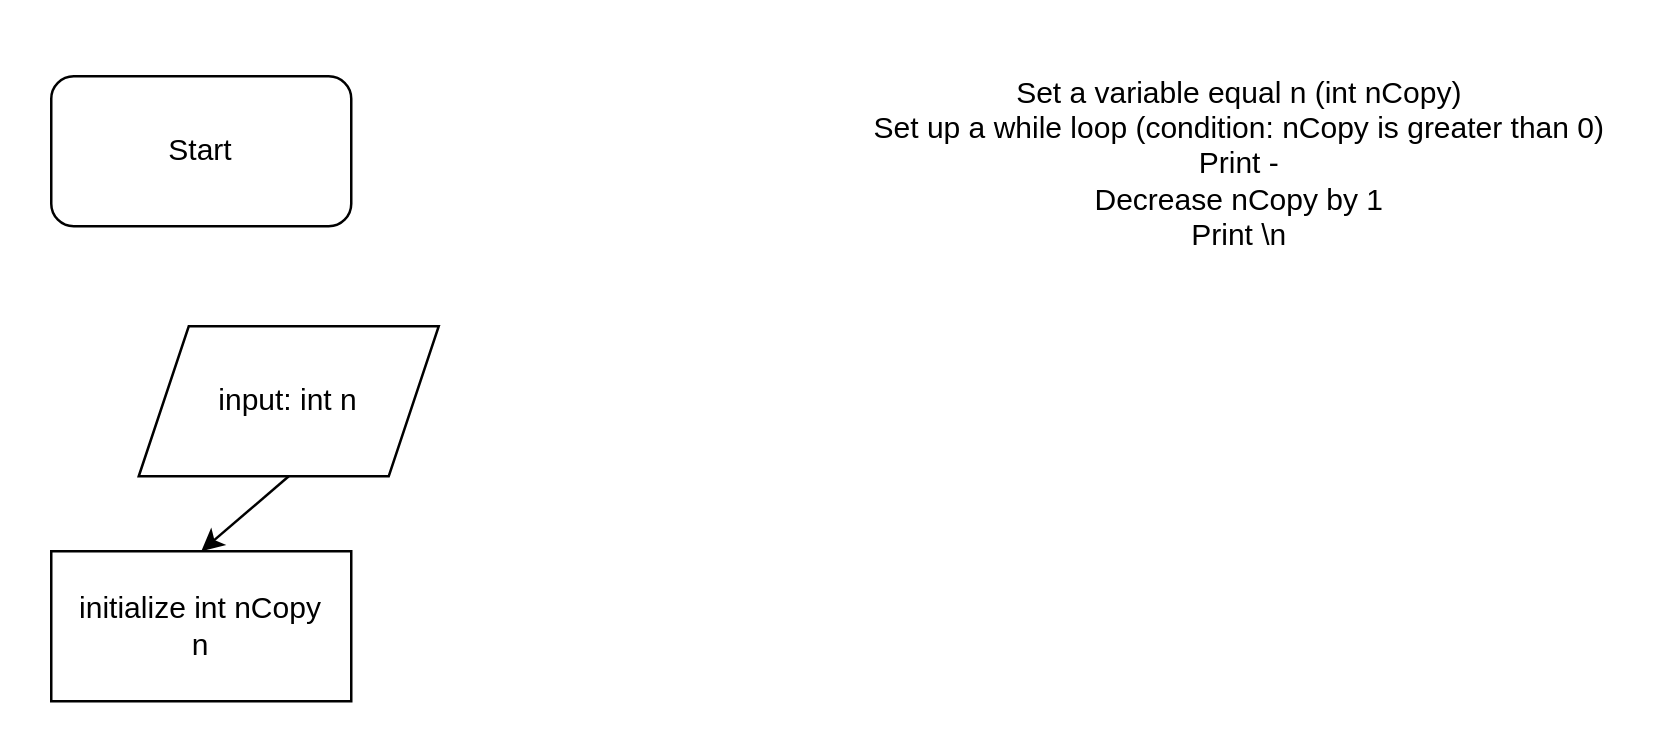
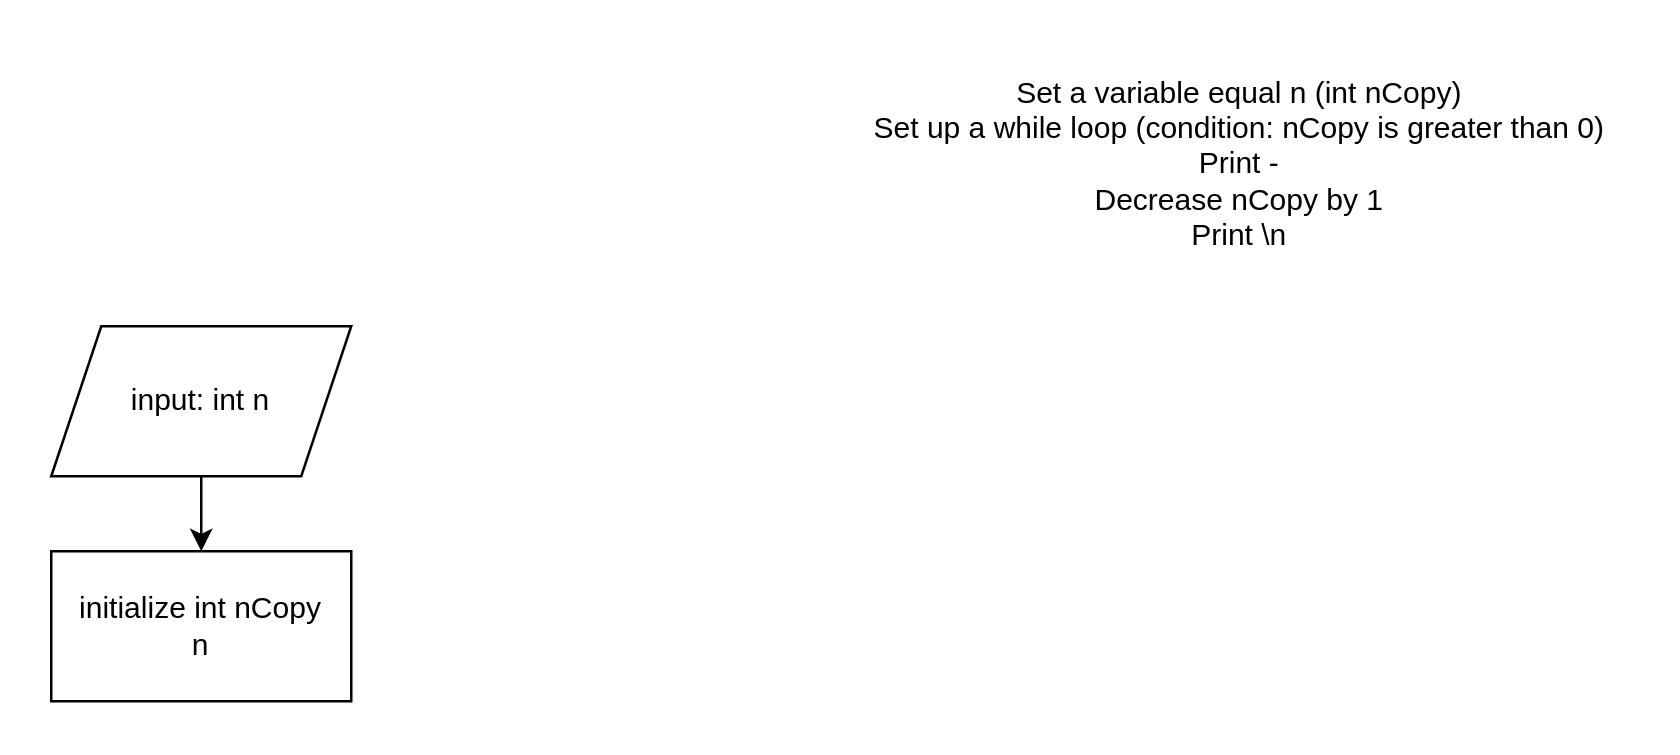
(201, 151) -> none
(289, 401) -> (201, 401)
